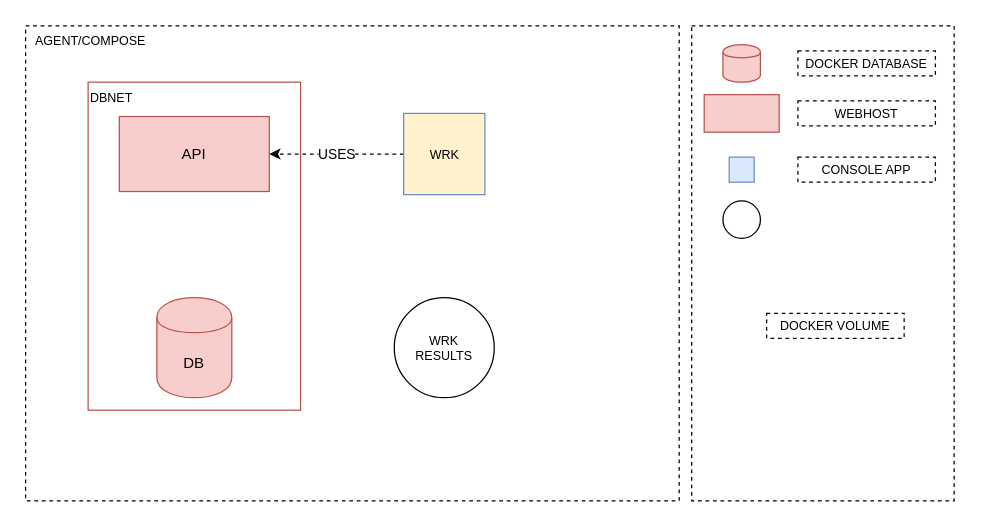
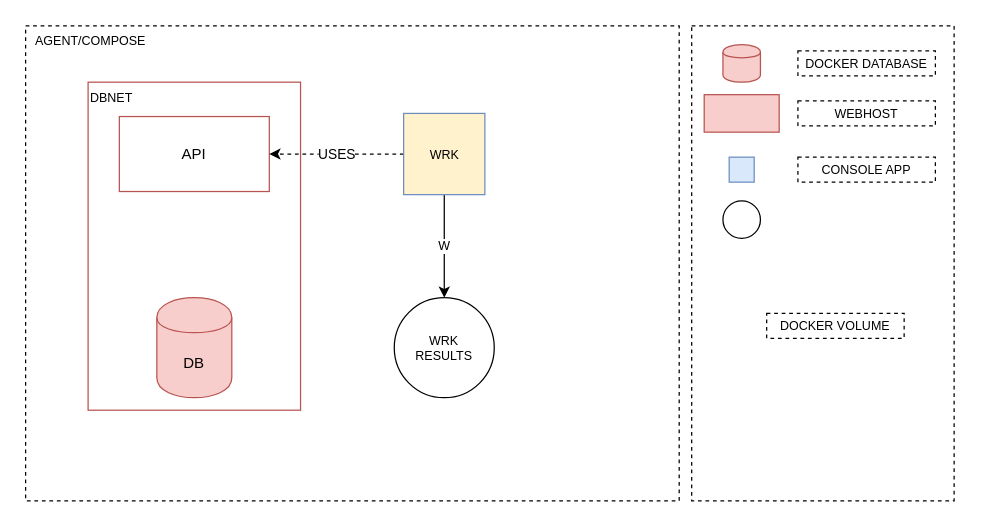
(194, 154) -> (194, 154)
none -> (444, 241)
